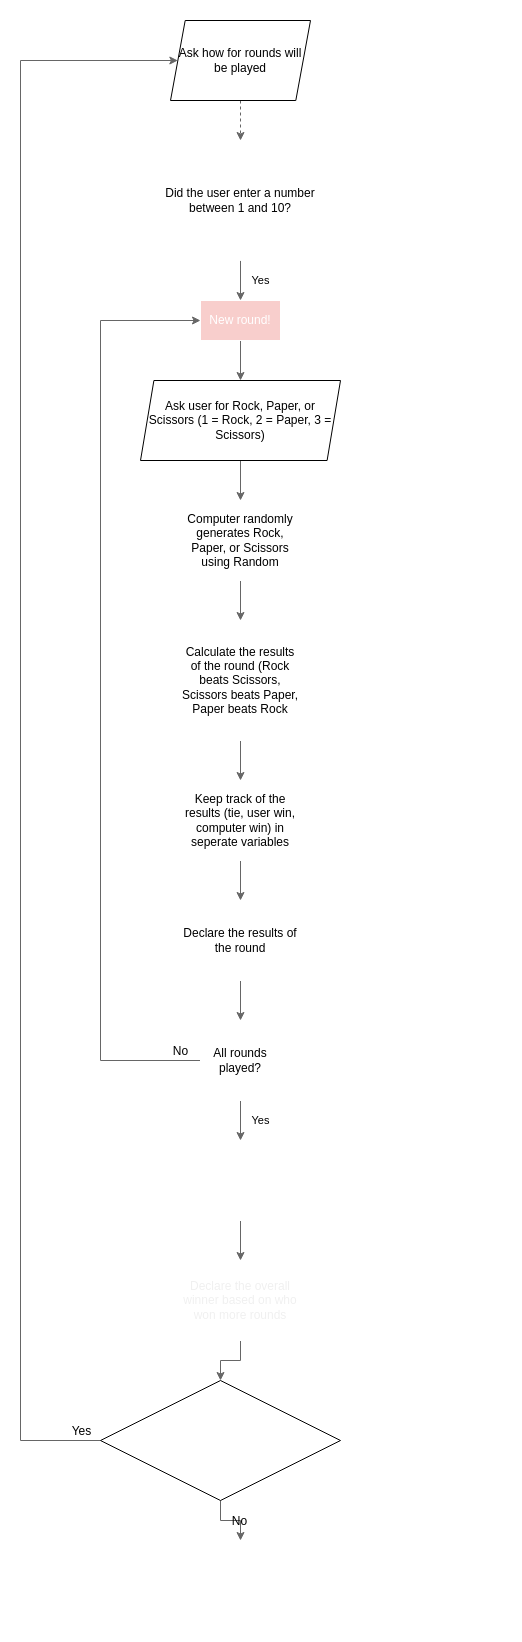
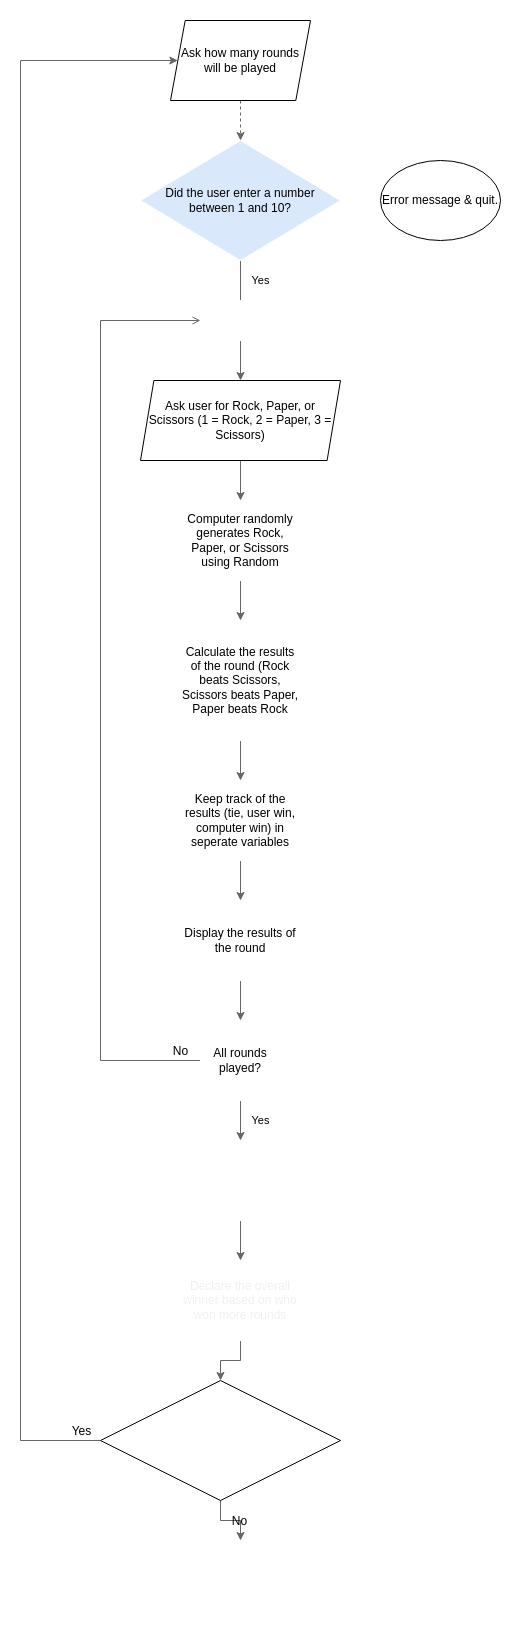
(241, 61) -> (241, 61)
(241, 201) -> (241, 201)
none -> (441, 201)
(241, 292) -> (241, 295)
(192, 321) -> (194, 321)
(241, 321) -> (241, 321)
(241, 941) -> (241, 941)
